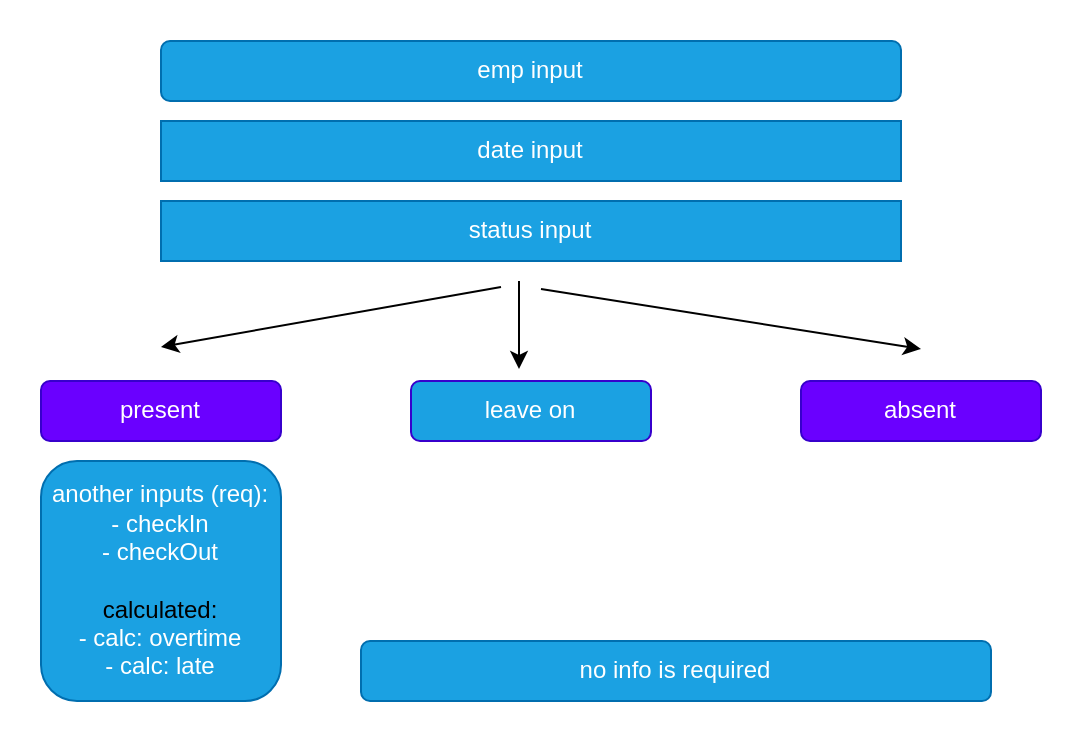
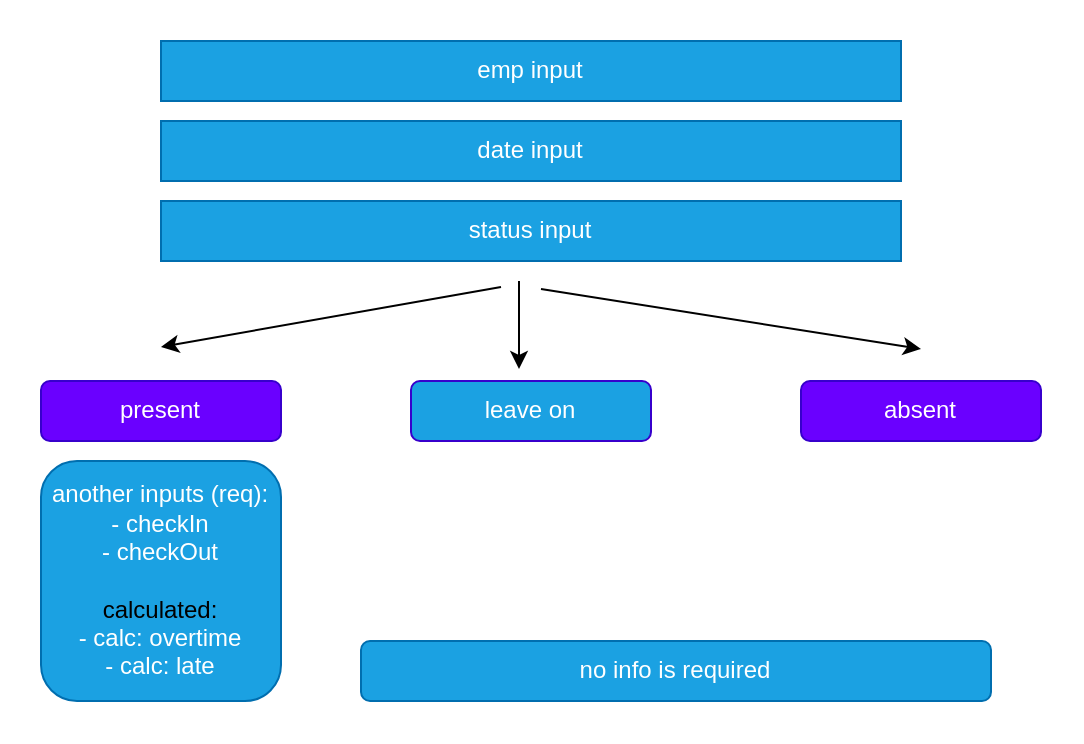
(531, 71) -> (531, 71)
